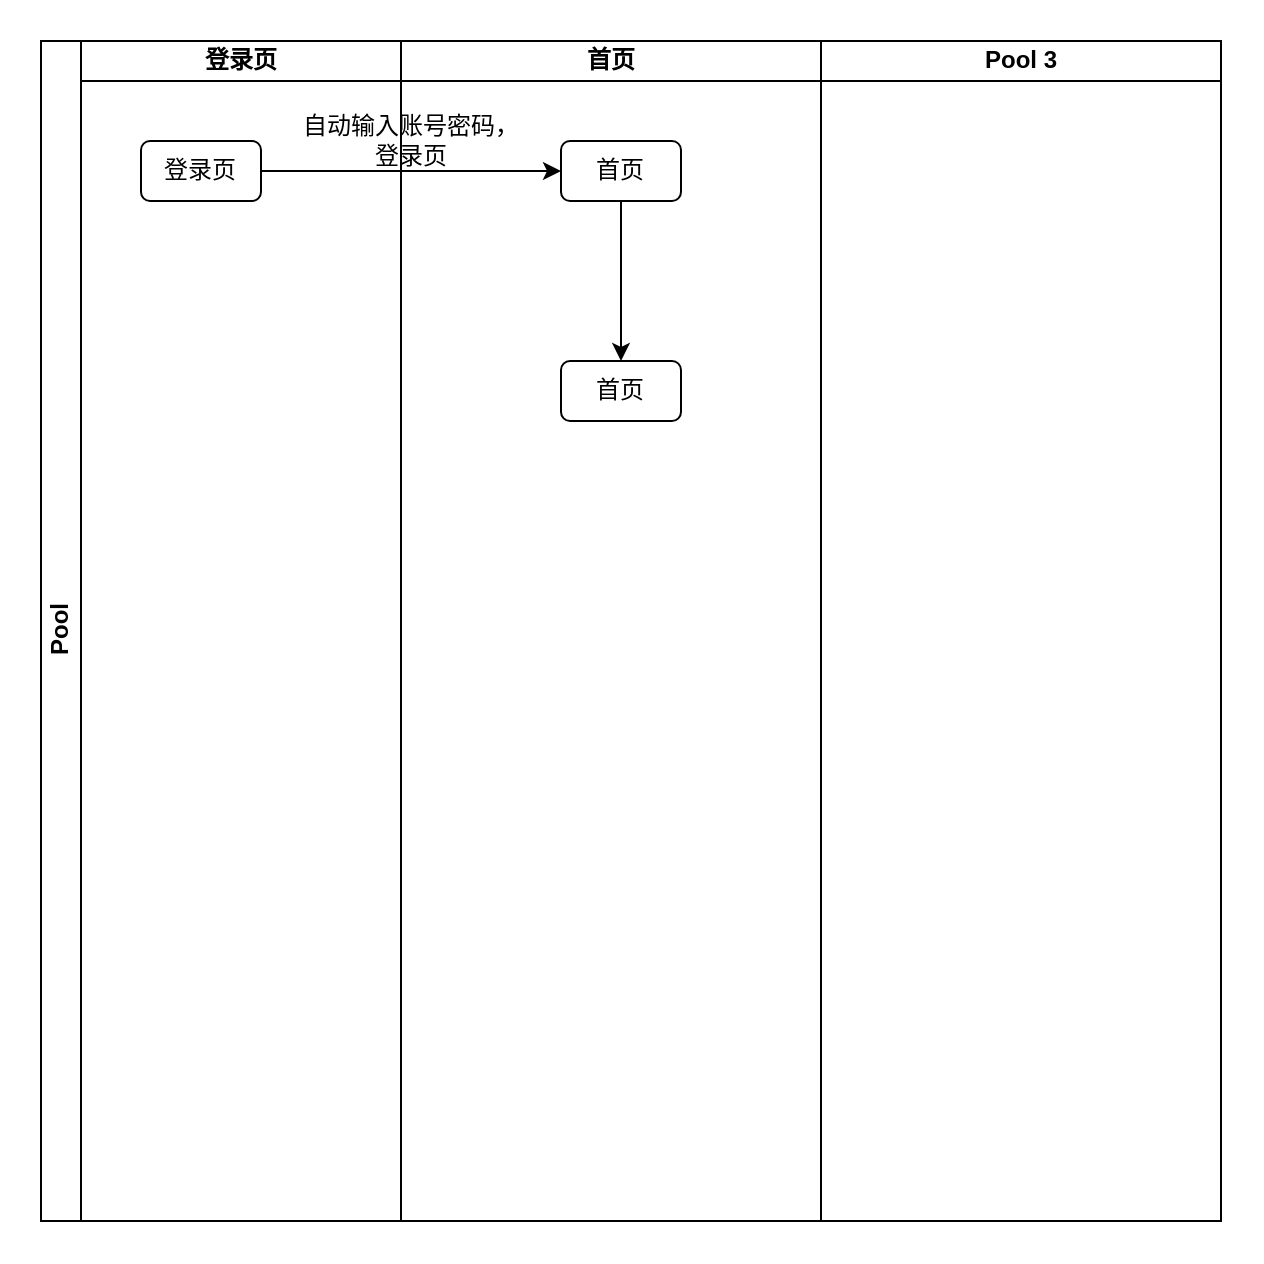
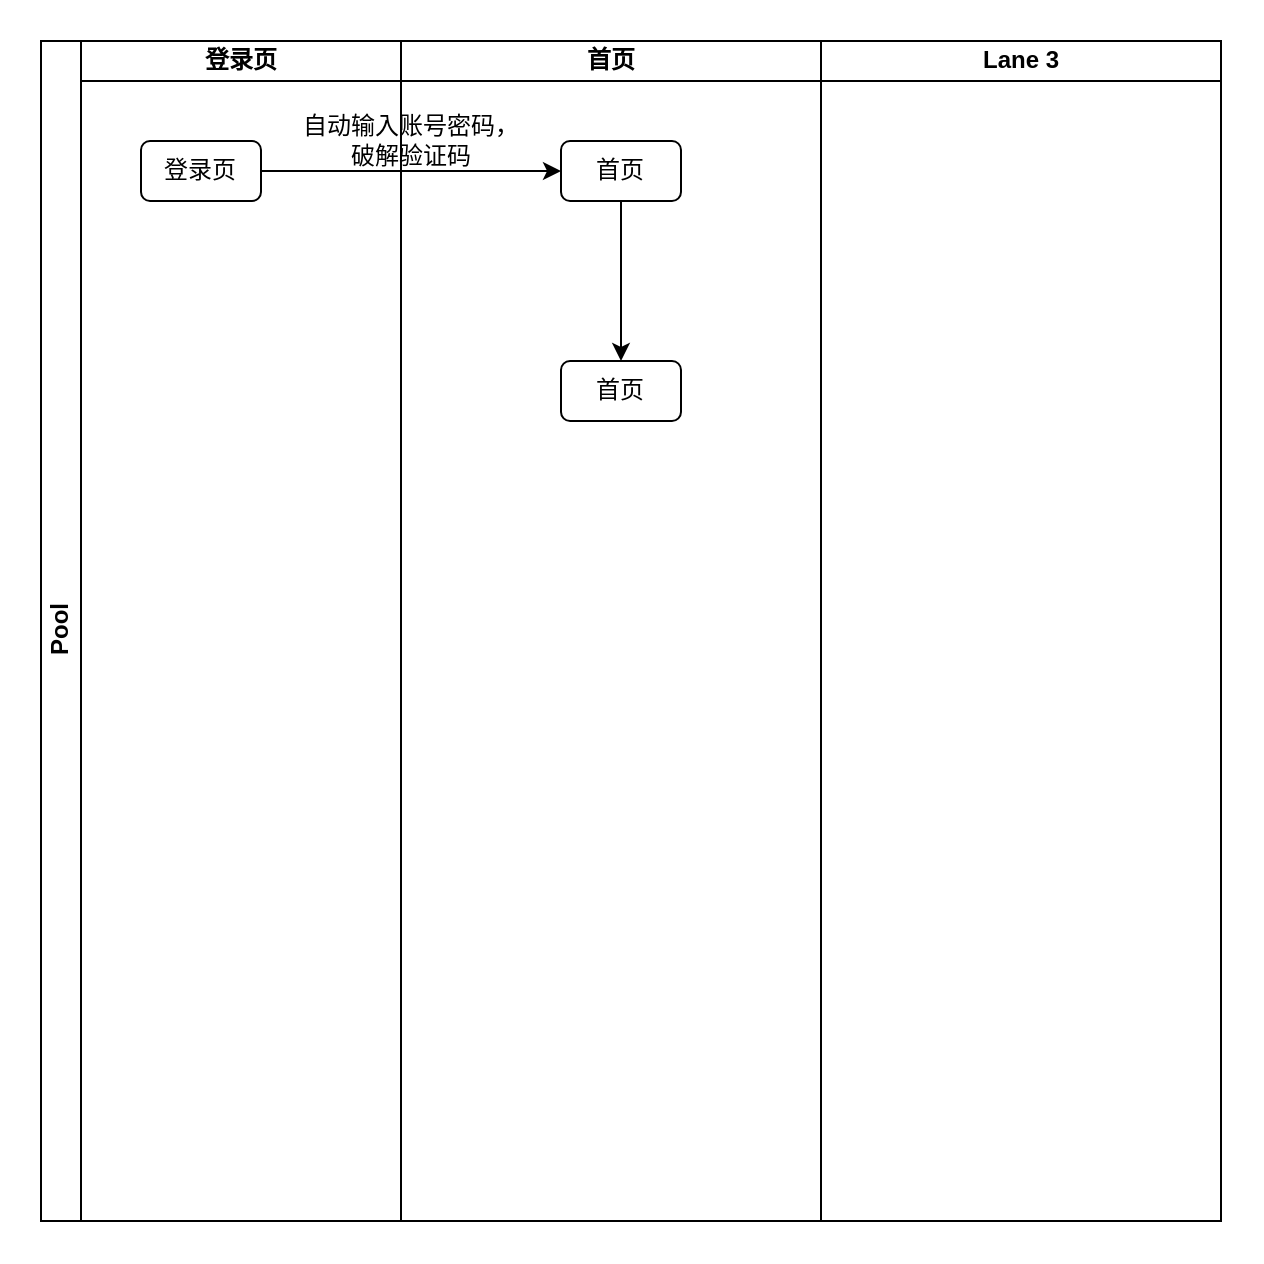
(1022, 61) -> (1022, 61)
(412, 141) -> (412, 141)
